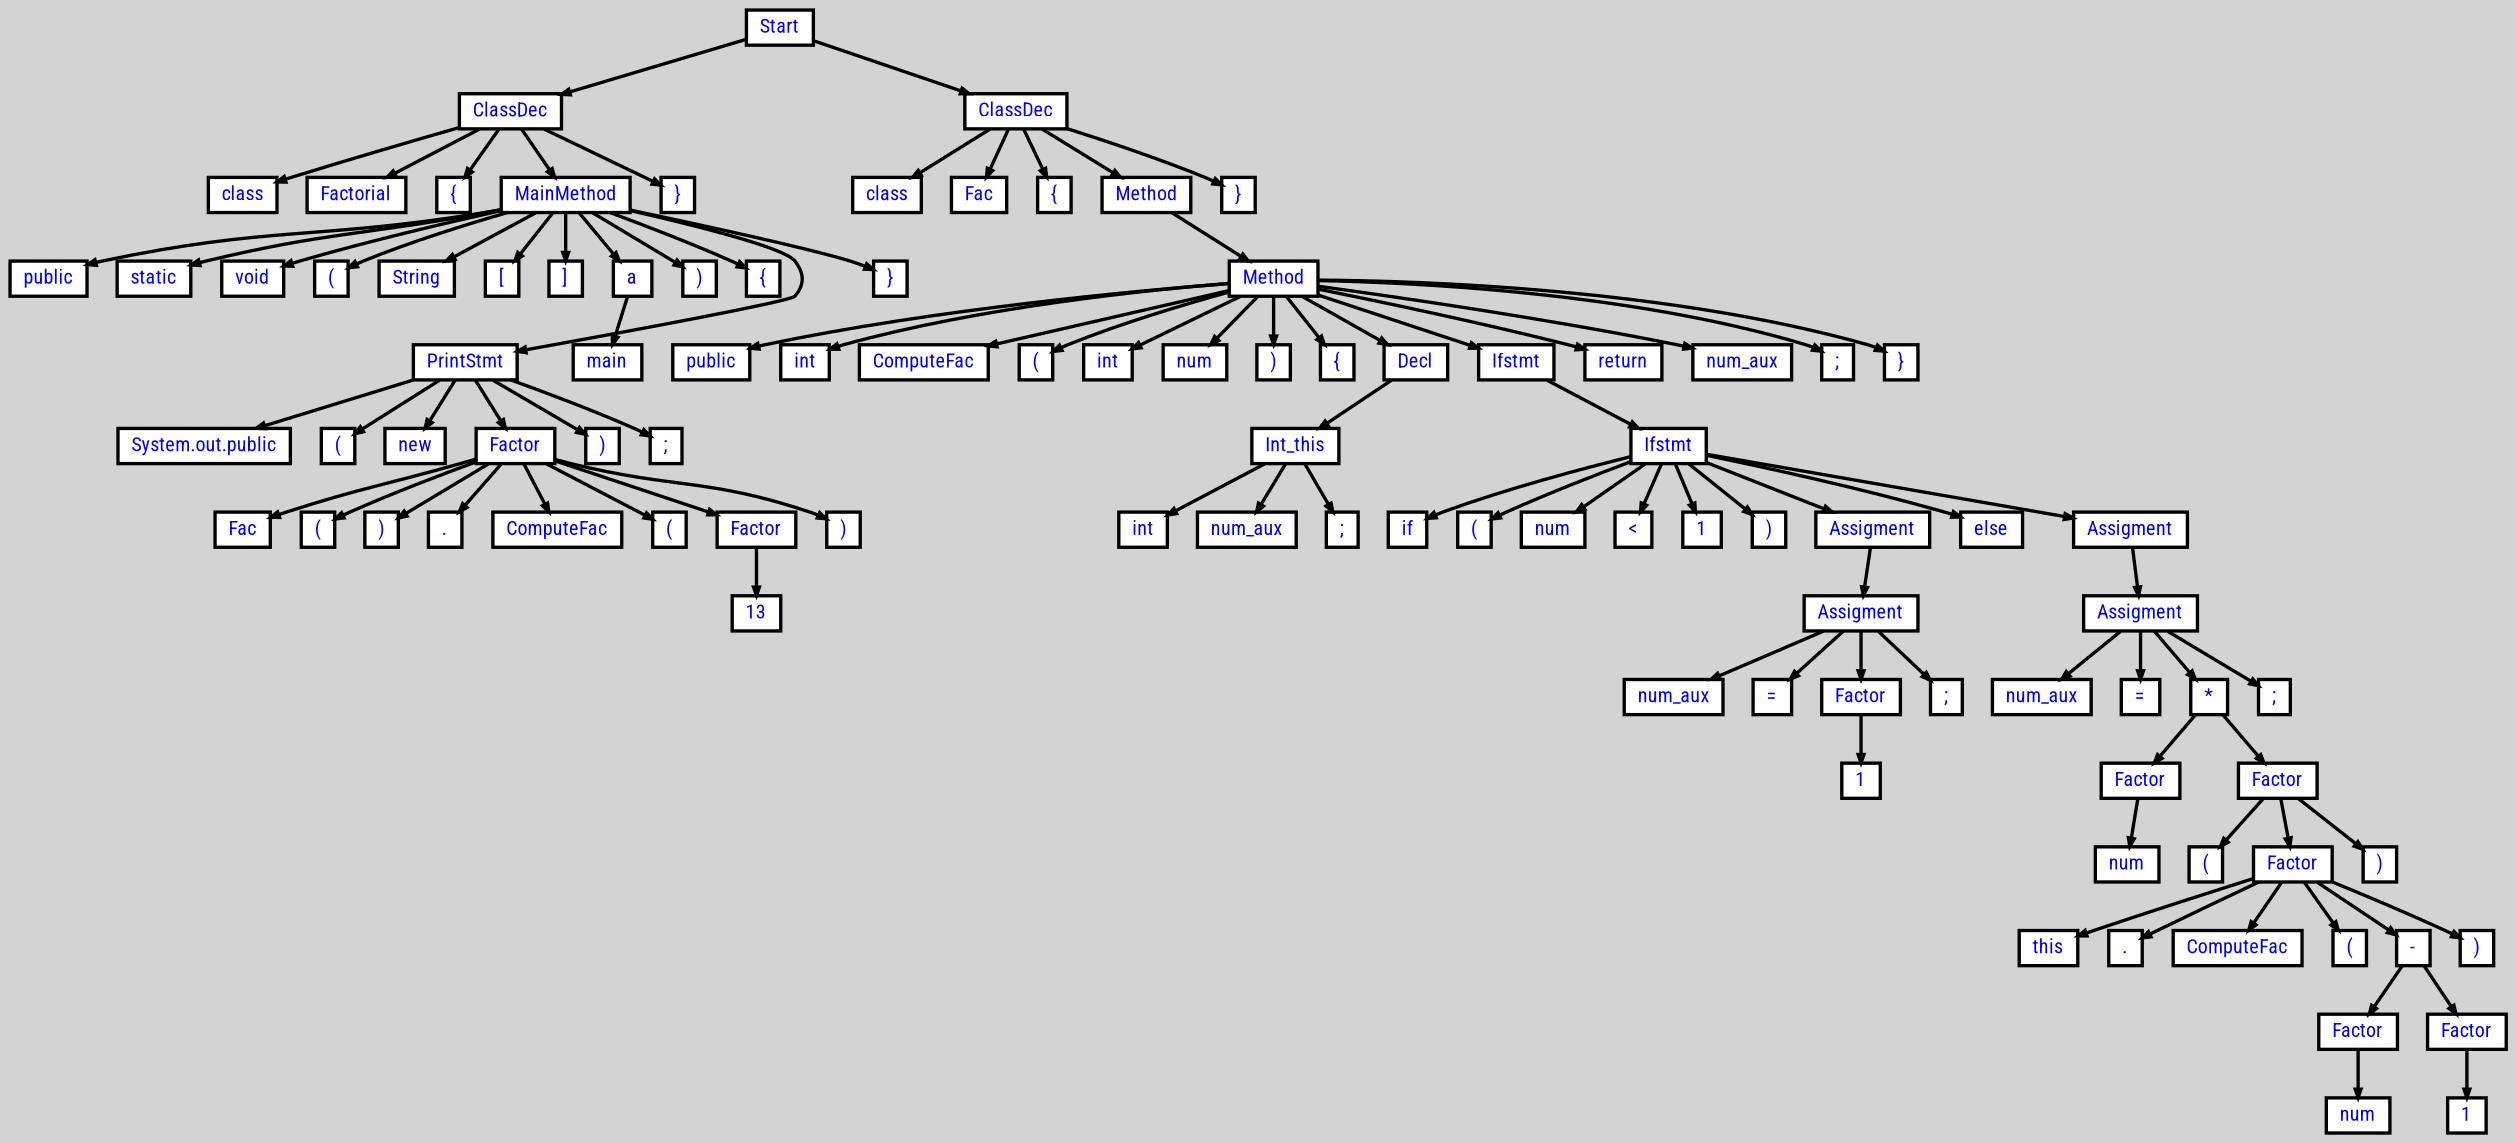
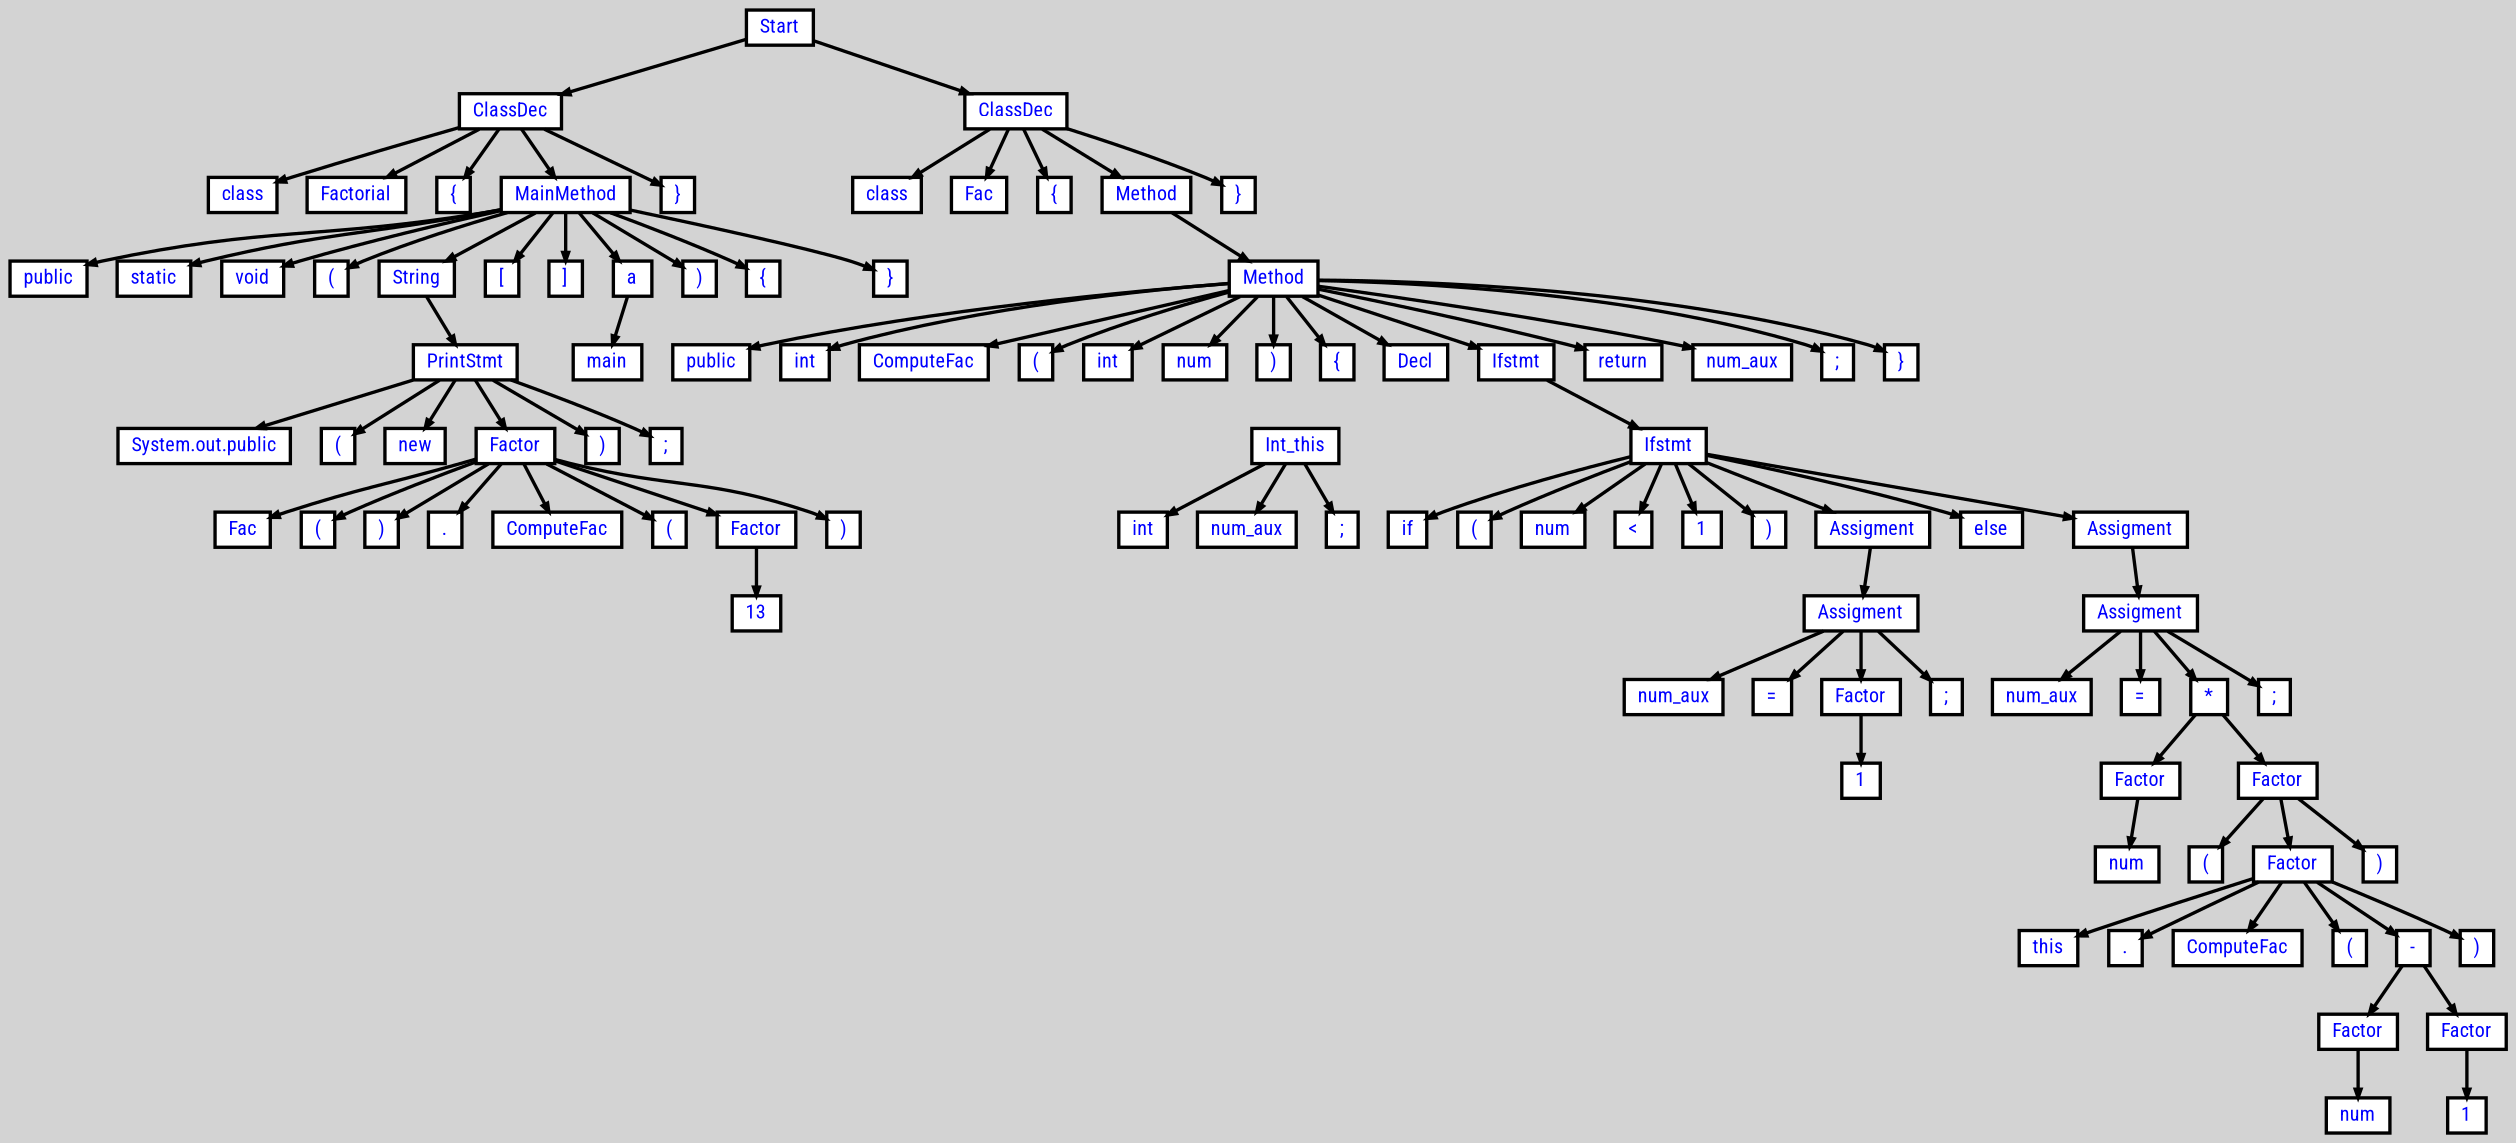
(765, 304) -> (439, 317)
(1359, 402) -> none
